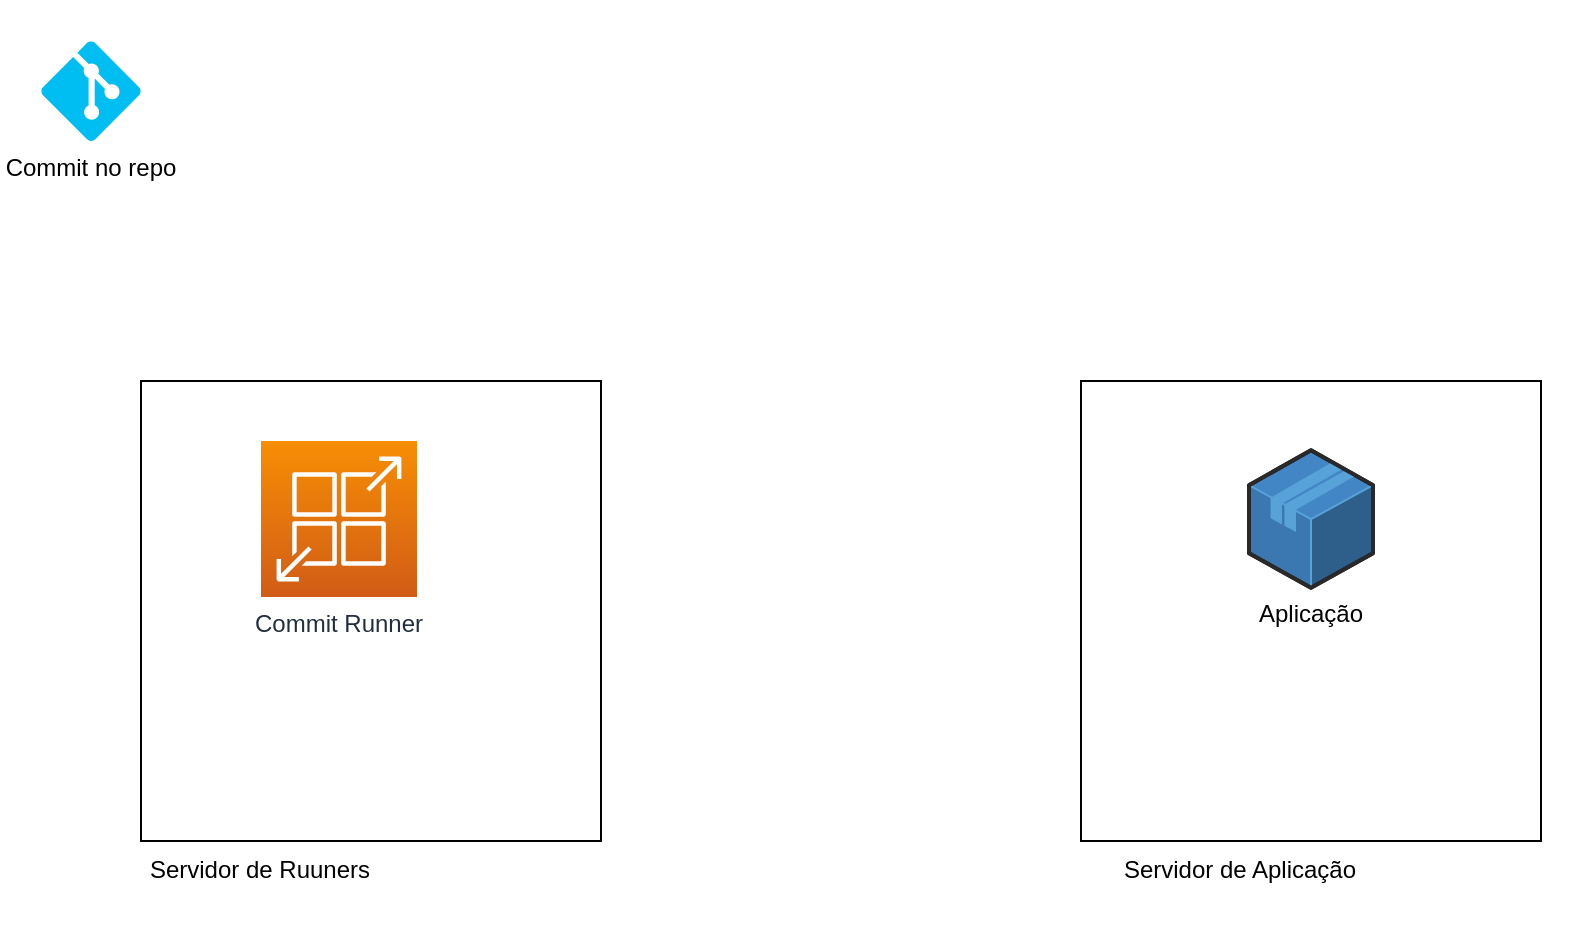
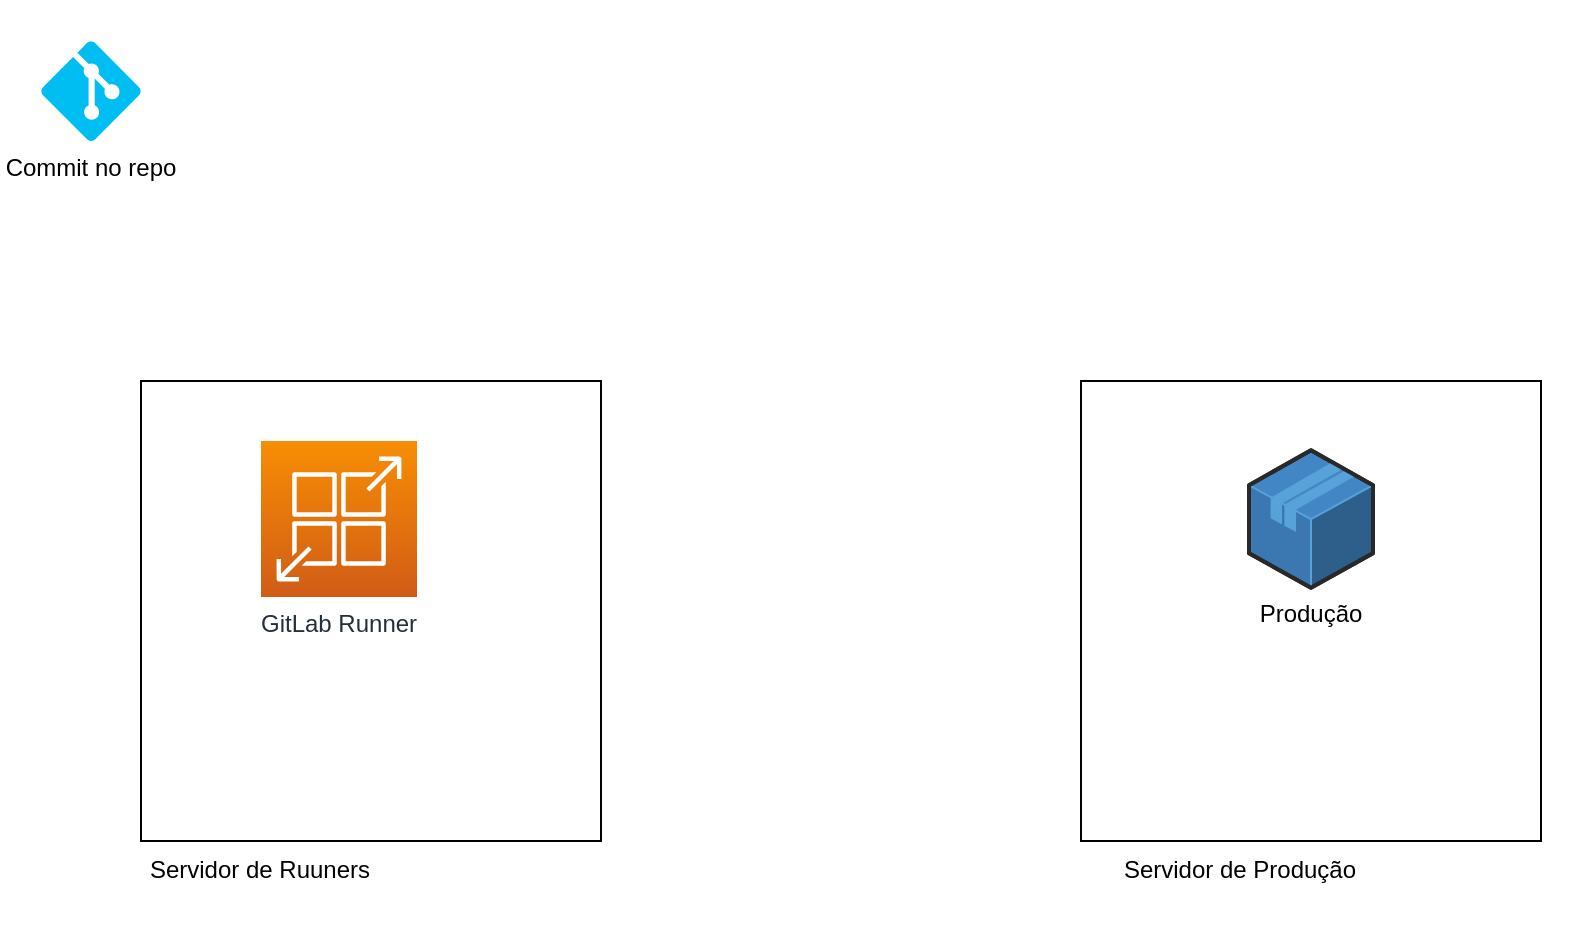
(1312, 615) -> (1312, 615)
(340, 625) -> (340, 625)
(1241, 871) -> (1241, 871)
